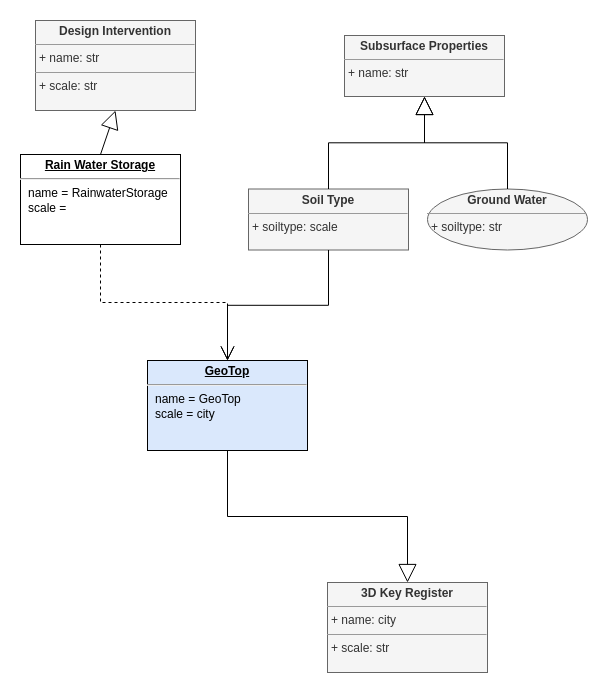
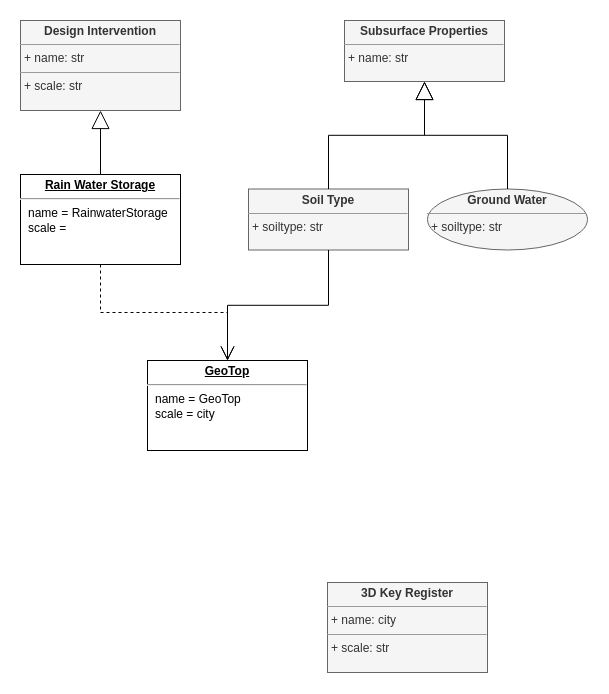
(116, 66) -> (101, 66)
(425, 66) -> (425, 51)
(101, 200) -> (101, 220)
(296, 204) -> (291, 204)
(228, 406) -> (228, 406)
(308, 517) -> none
